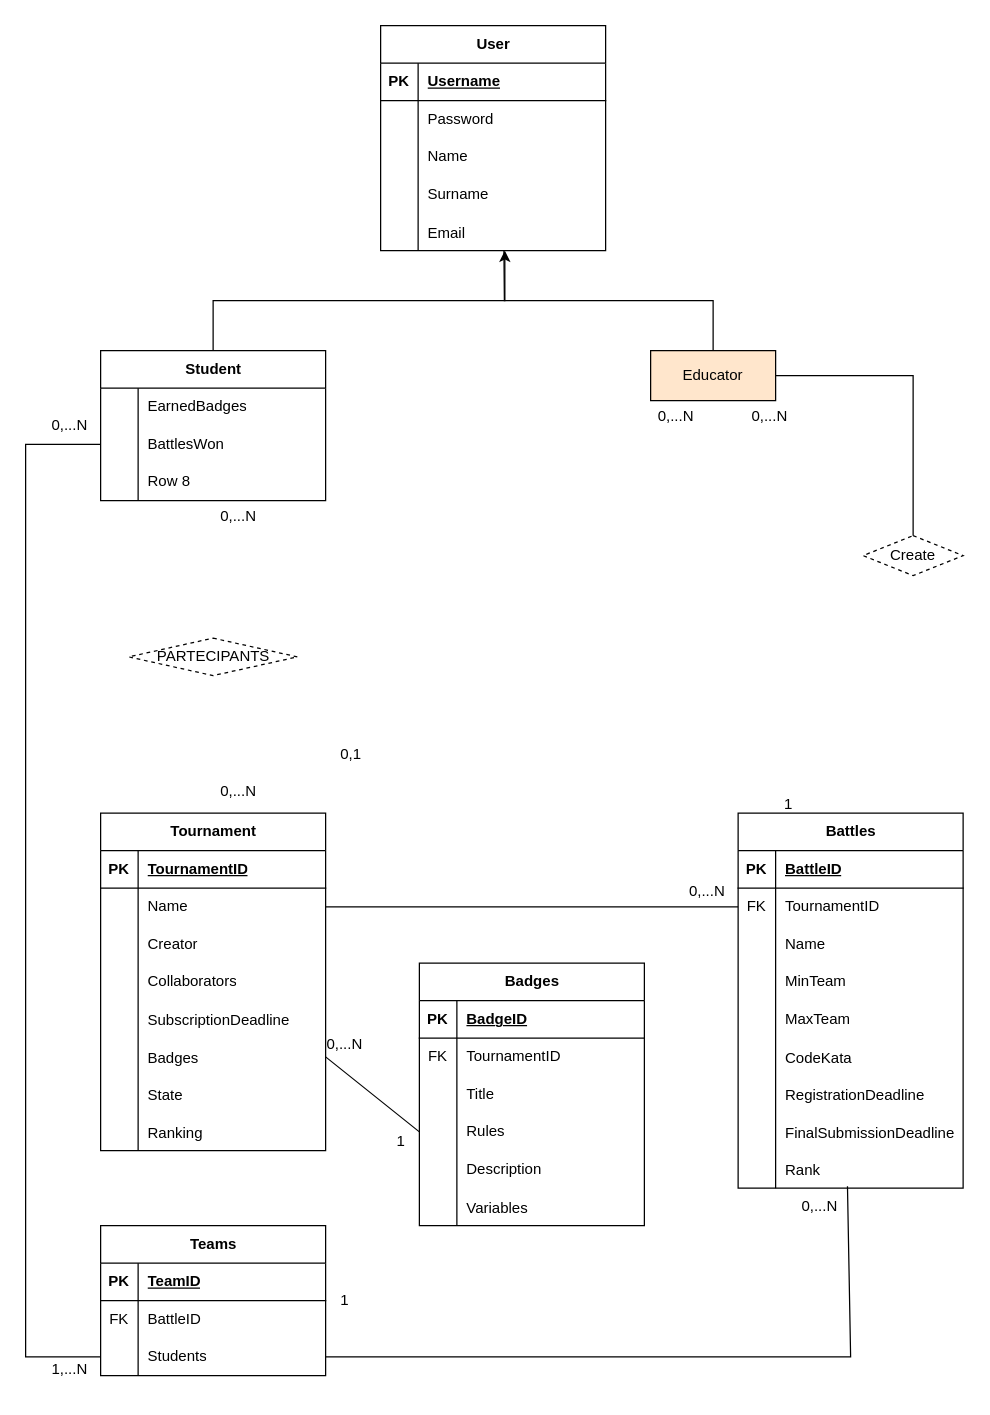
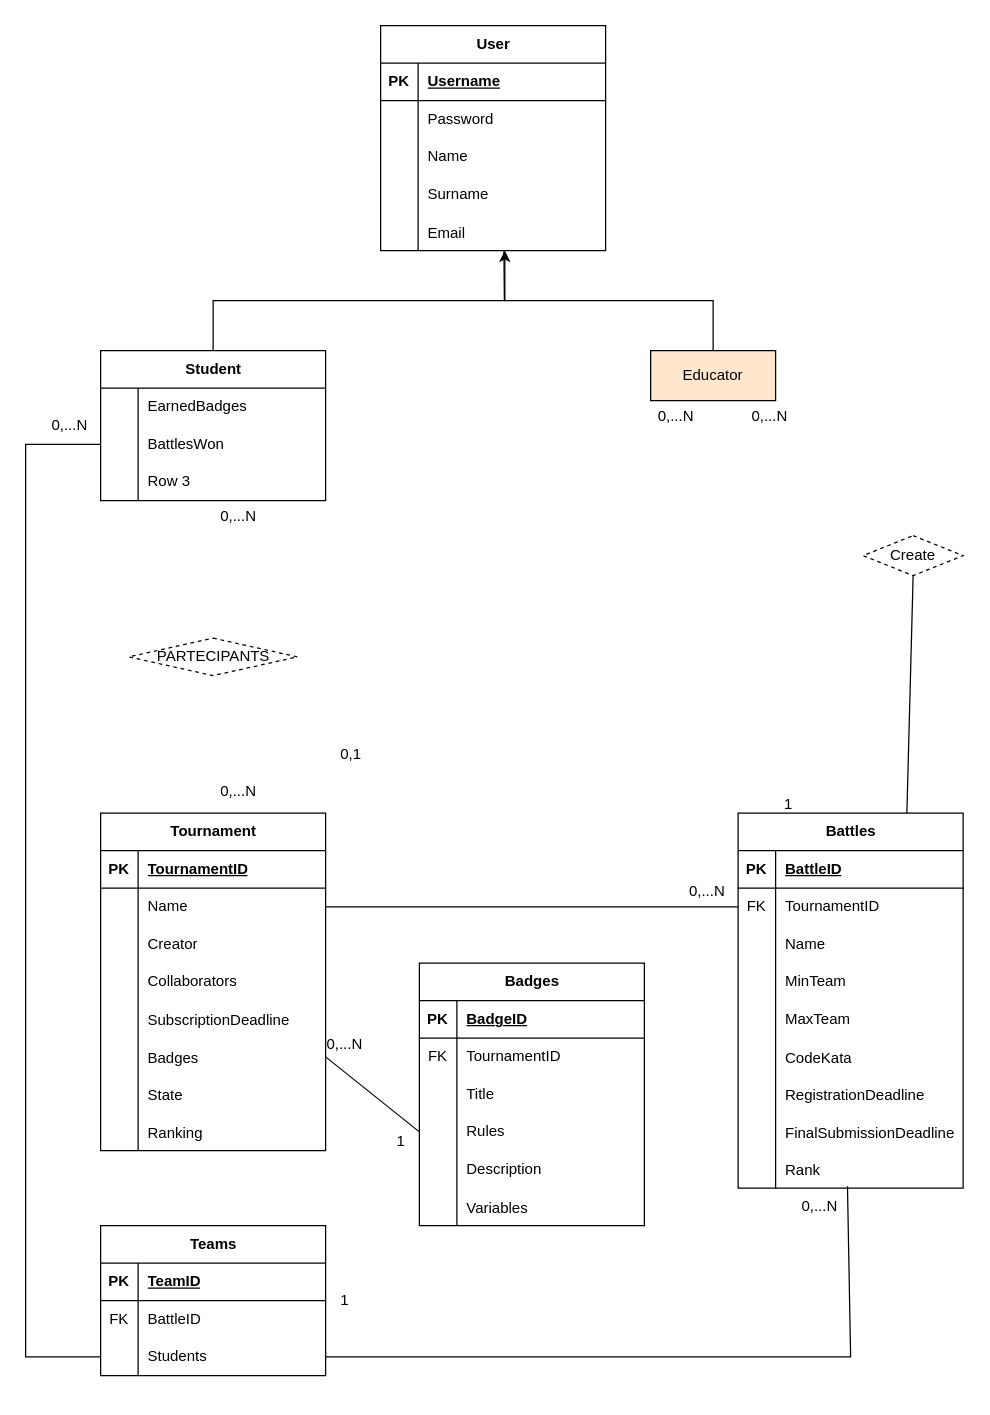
(913, 388) -> none
(167, 482) -> (167, 482)
none -> (910, 695)
(69, 1369) -> none
